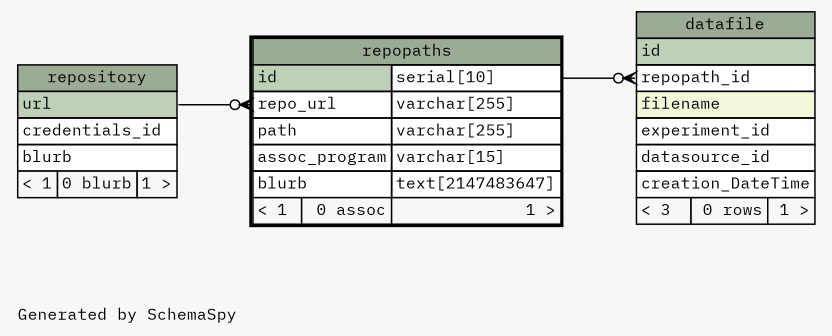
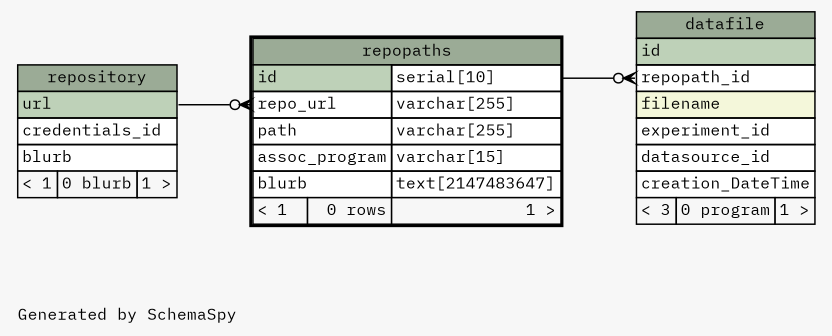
(352, 210) -> (357, 210)
(733, 210) -> (726, 210)
